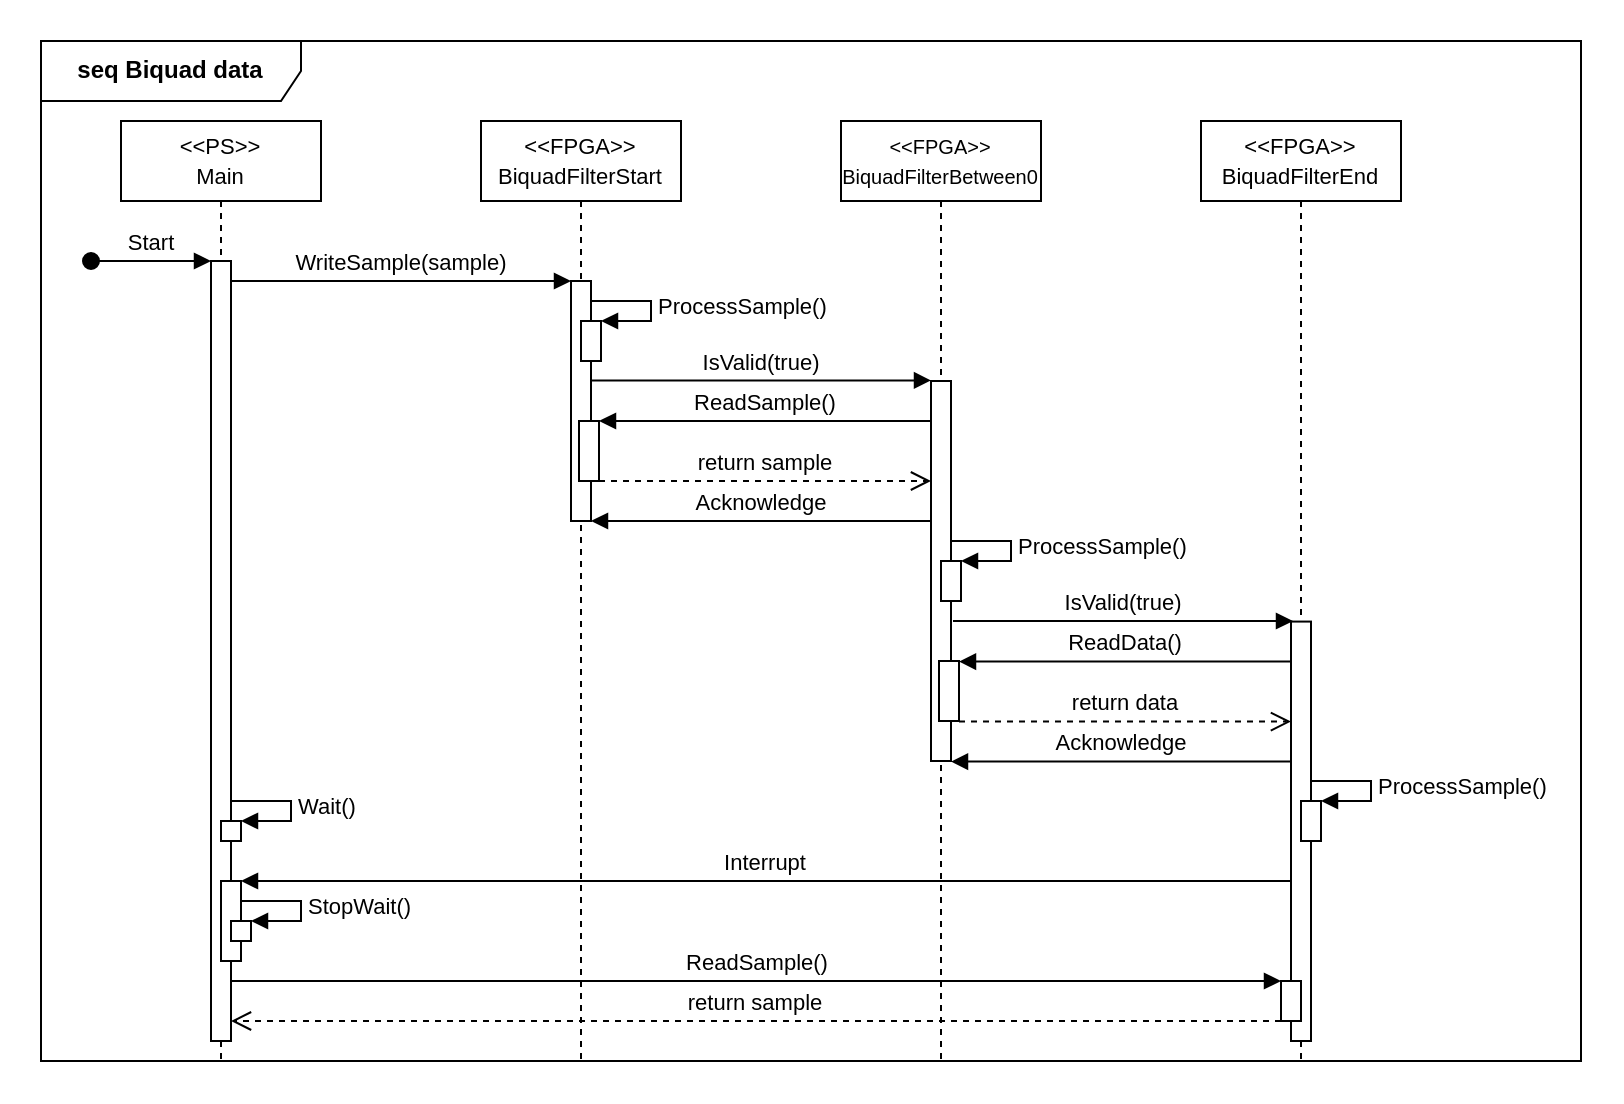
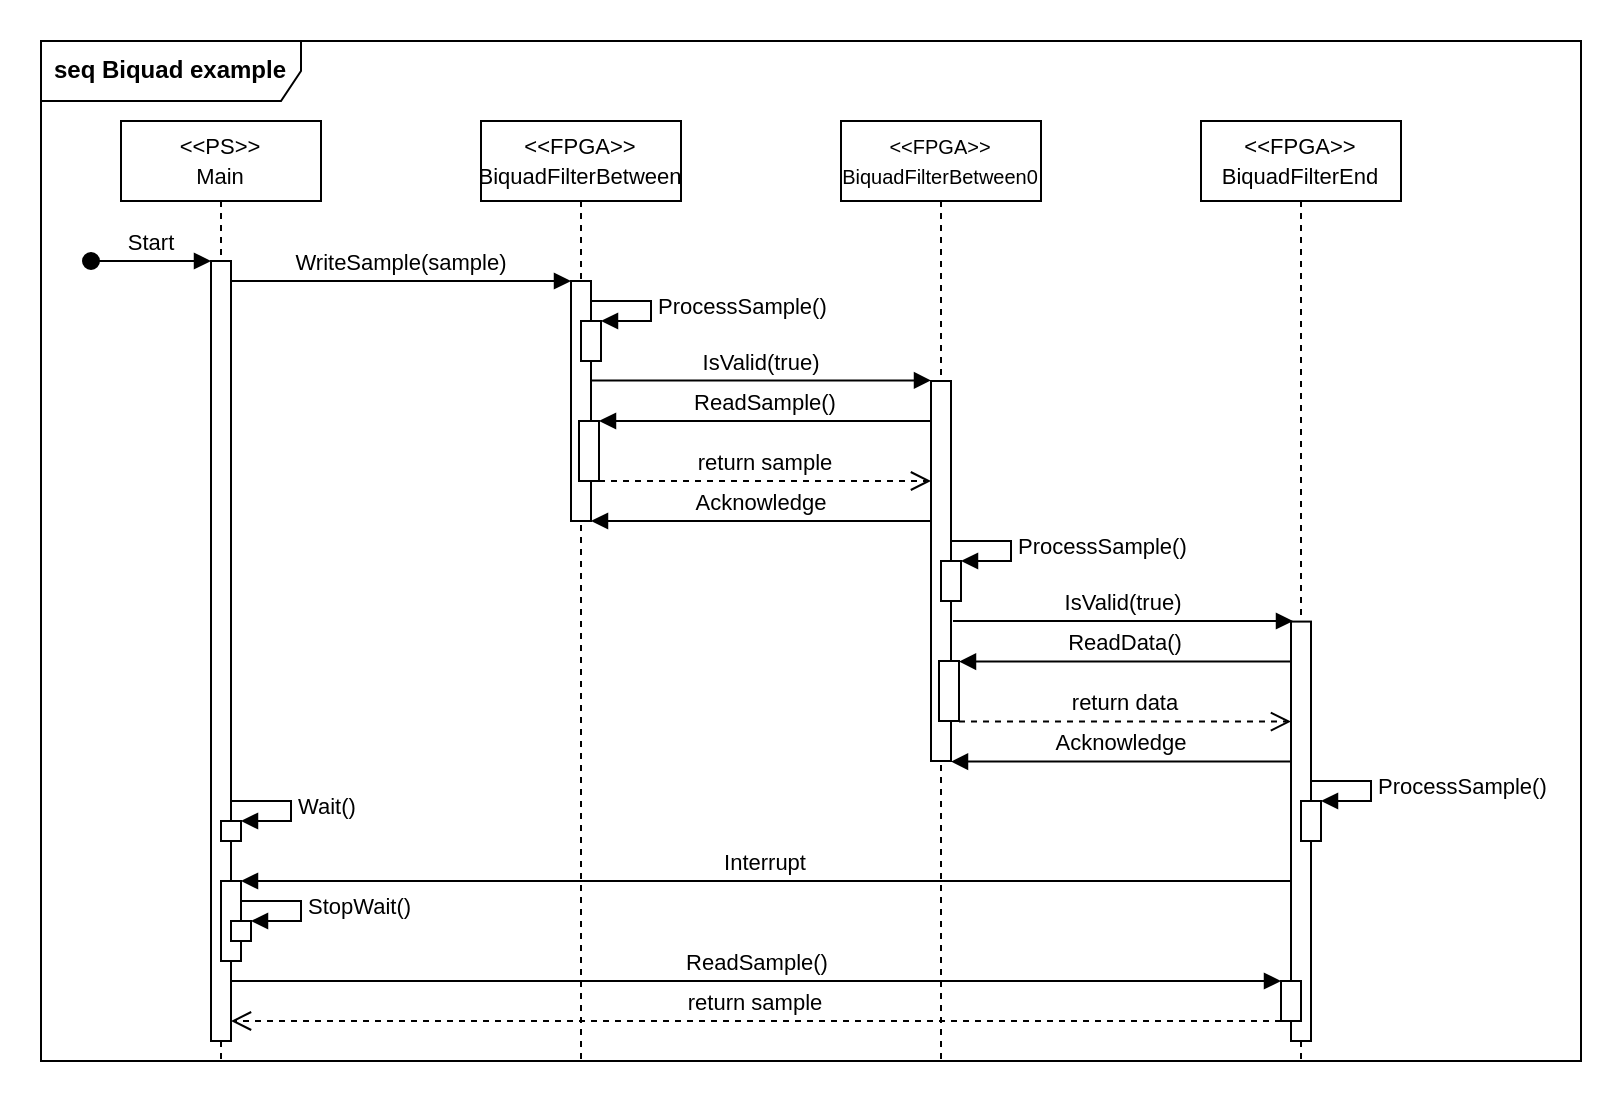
(171, 71) -> (171, 71)
(581, 161) -> (581, 161)
